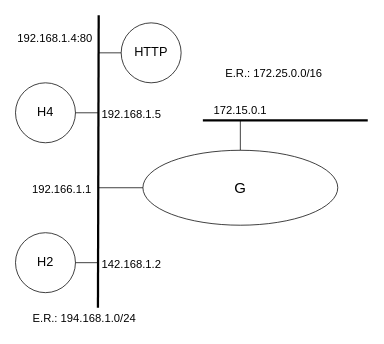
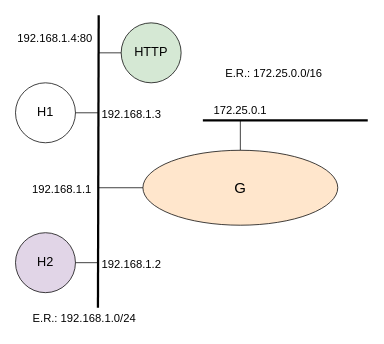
(151, 53) -> (151, 53)
(240, 108) -> (240, 108)
(45, 113) -> (45, 113)
(132, 113) -> (132, 113)
(62, 188) -> (62, 188)
(240, 188) -> (240, 188)
(45, 263) -> (45, 263)
(132, 263) -> (132, 263)
(84, 317) -> (84, 317)
